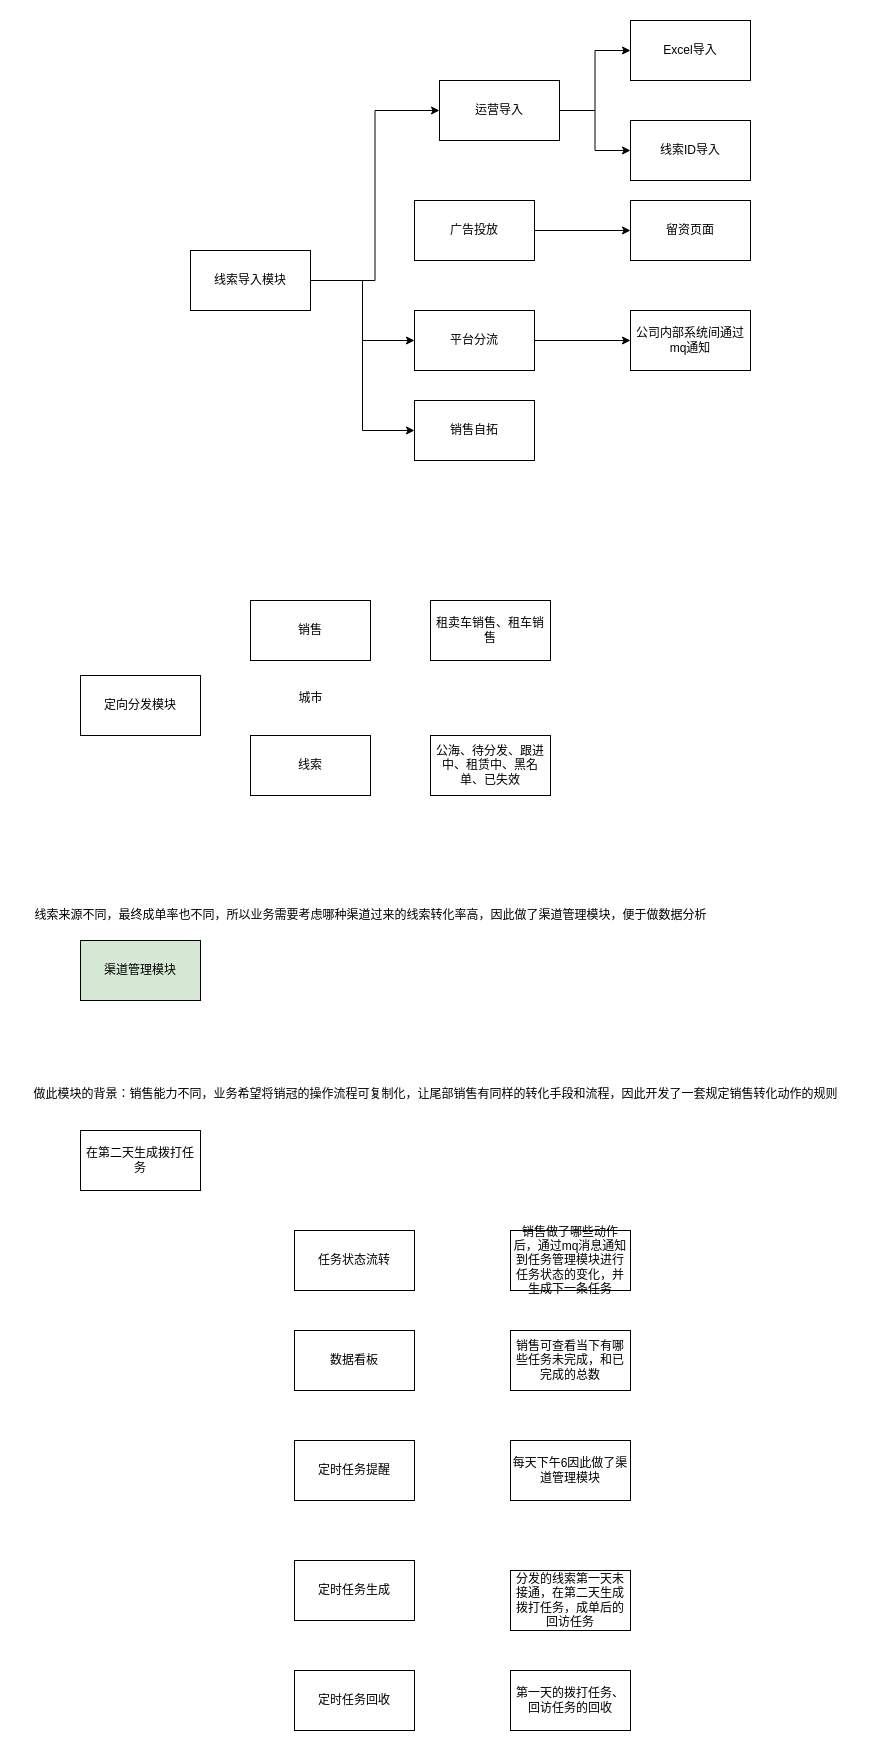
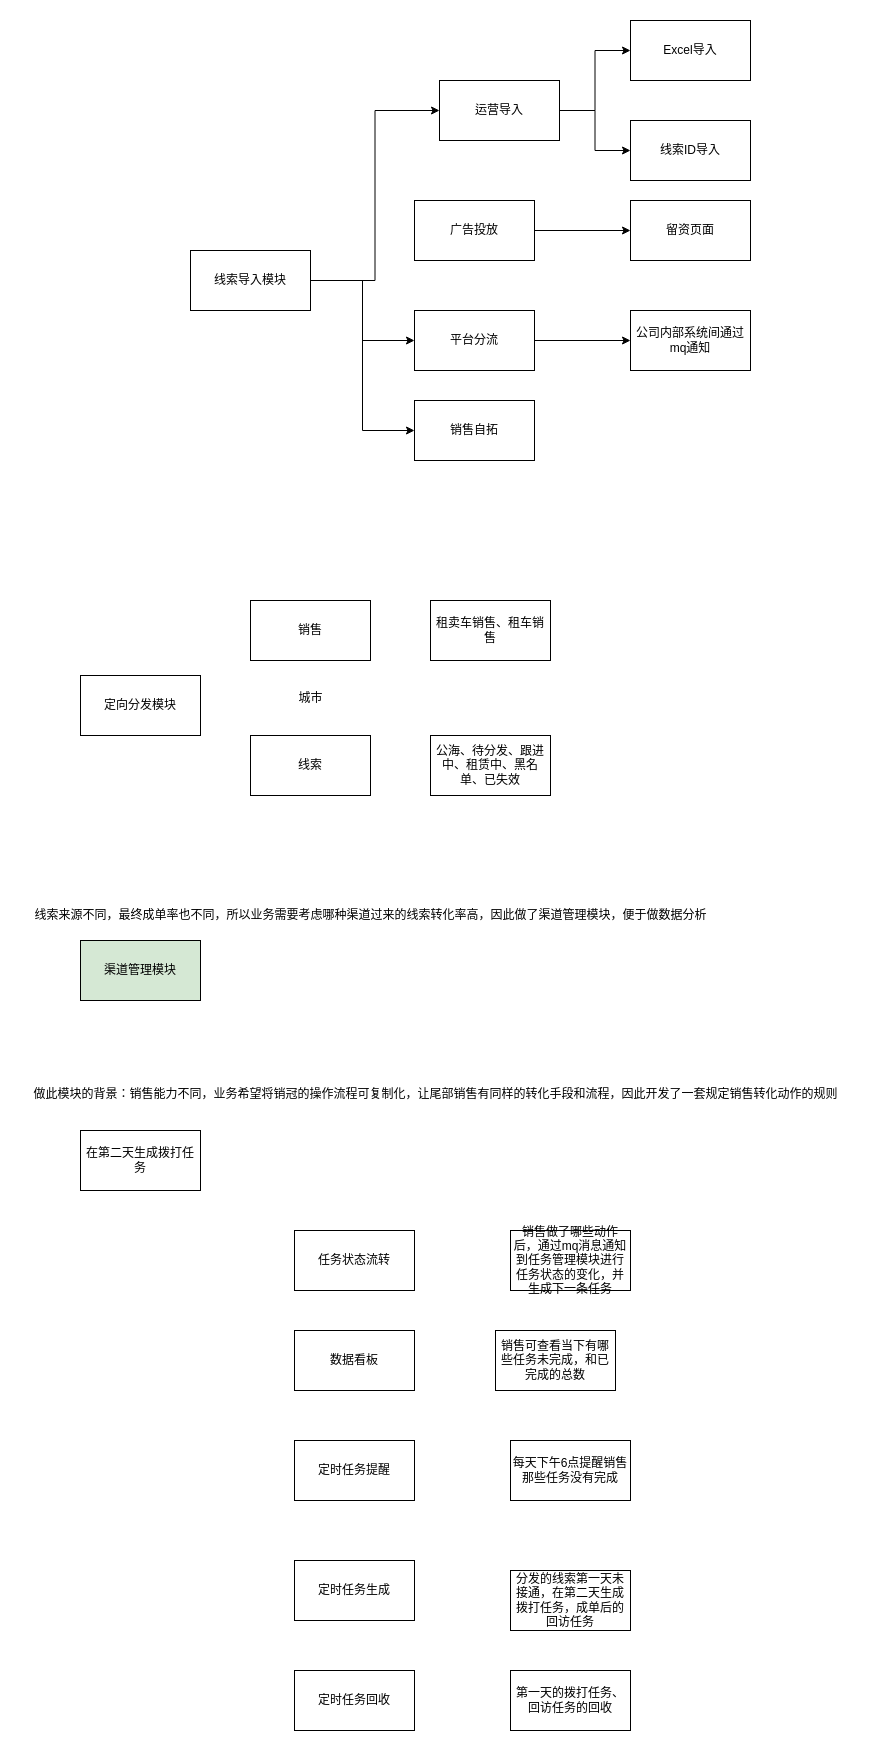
(571, 1361) -> (556, 1361)
(571, 1471) -> (571, 1471)
